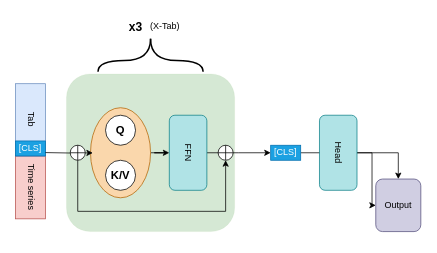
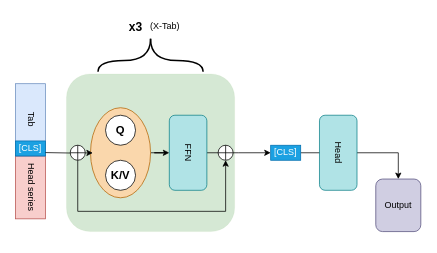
(31, 157) -> (31, 157)
(372, 203) -> none
